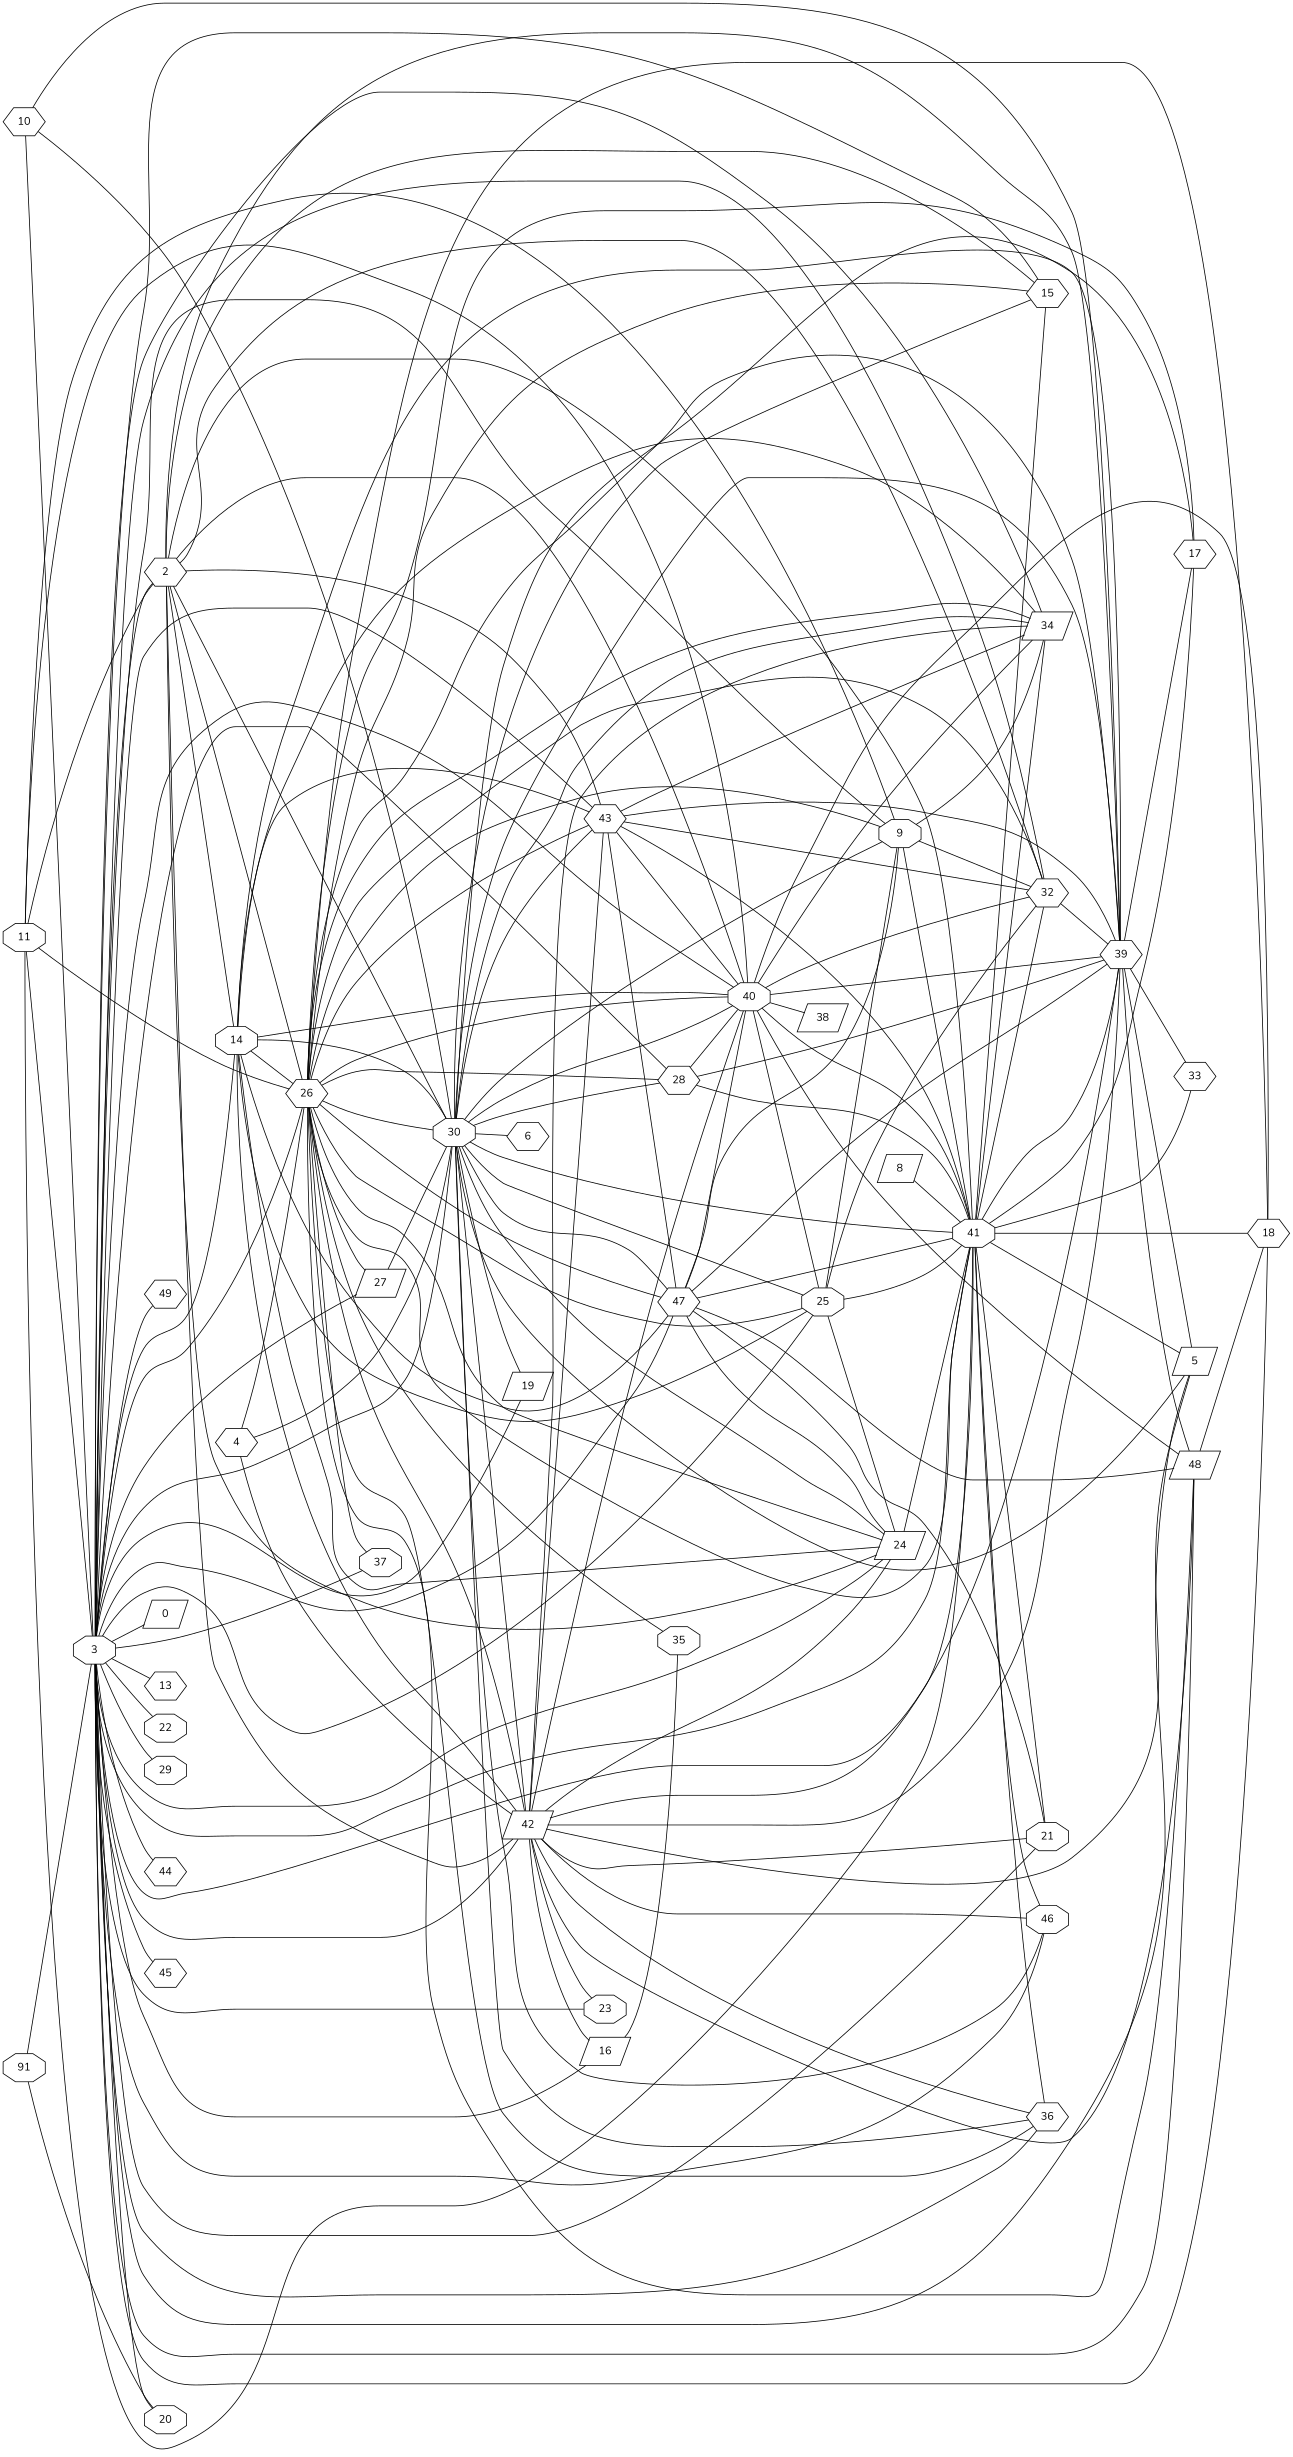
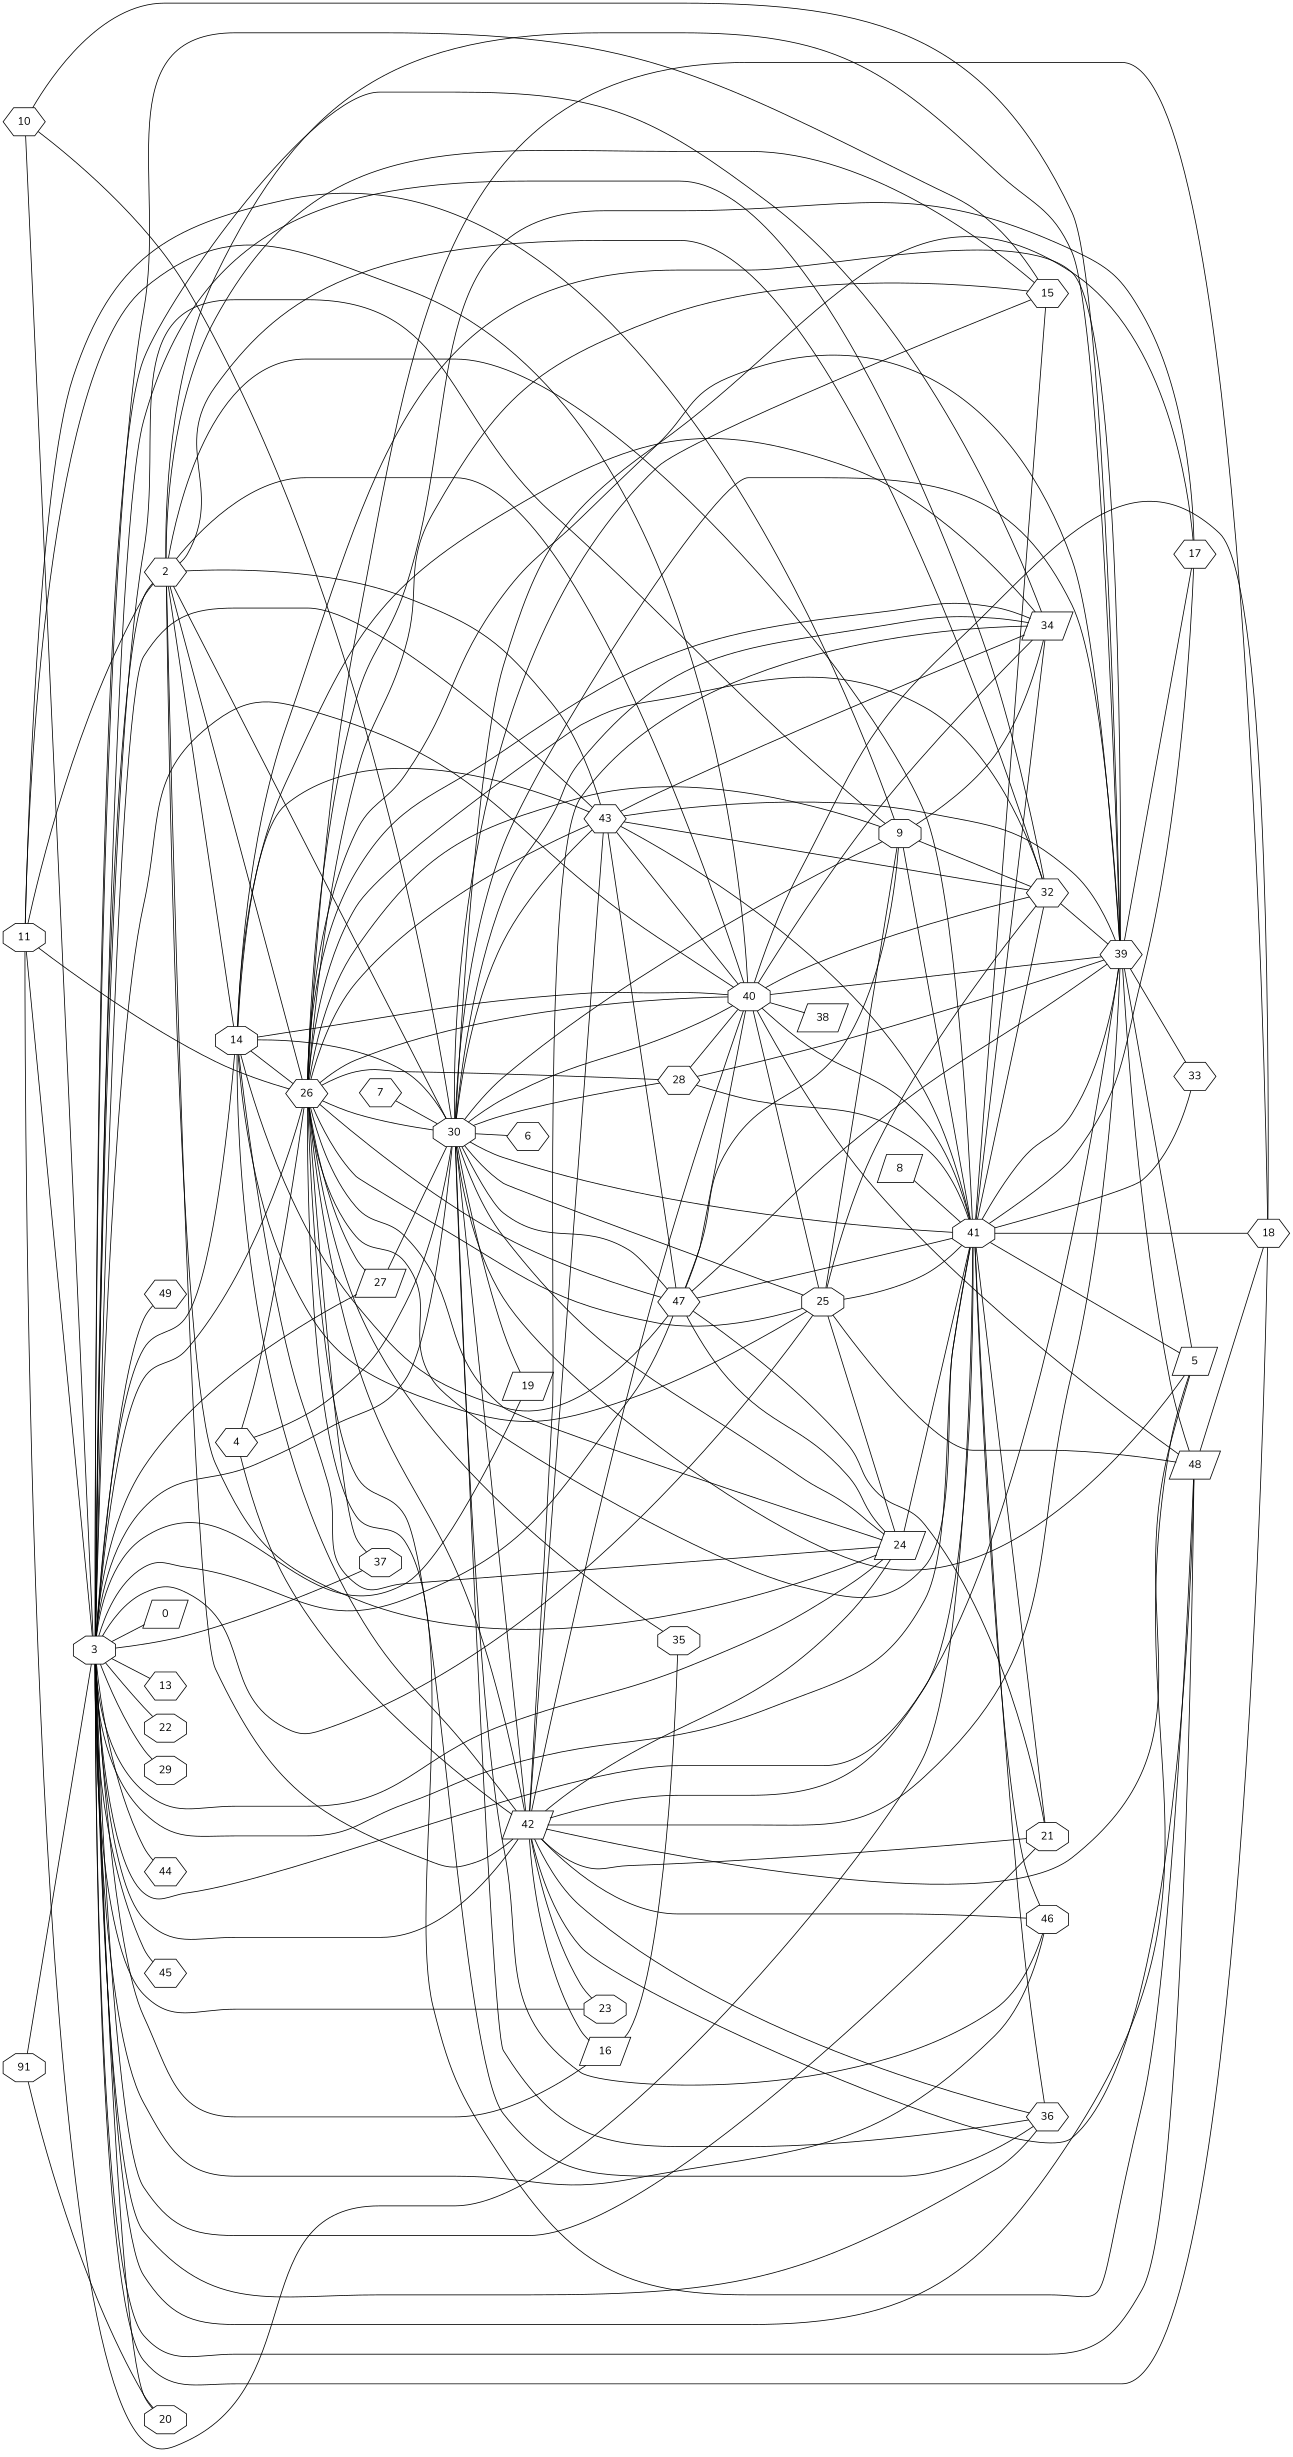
(167, 890) -> none
none -> (380, 1093)
(915, 1455) -> (976, 1450)
